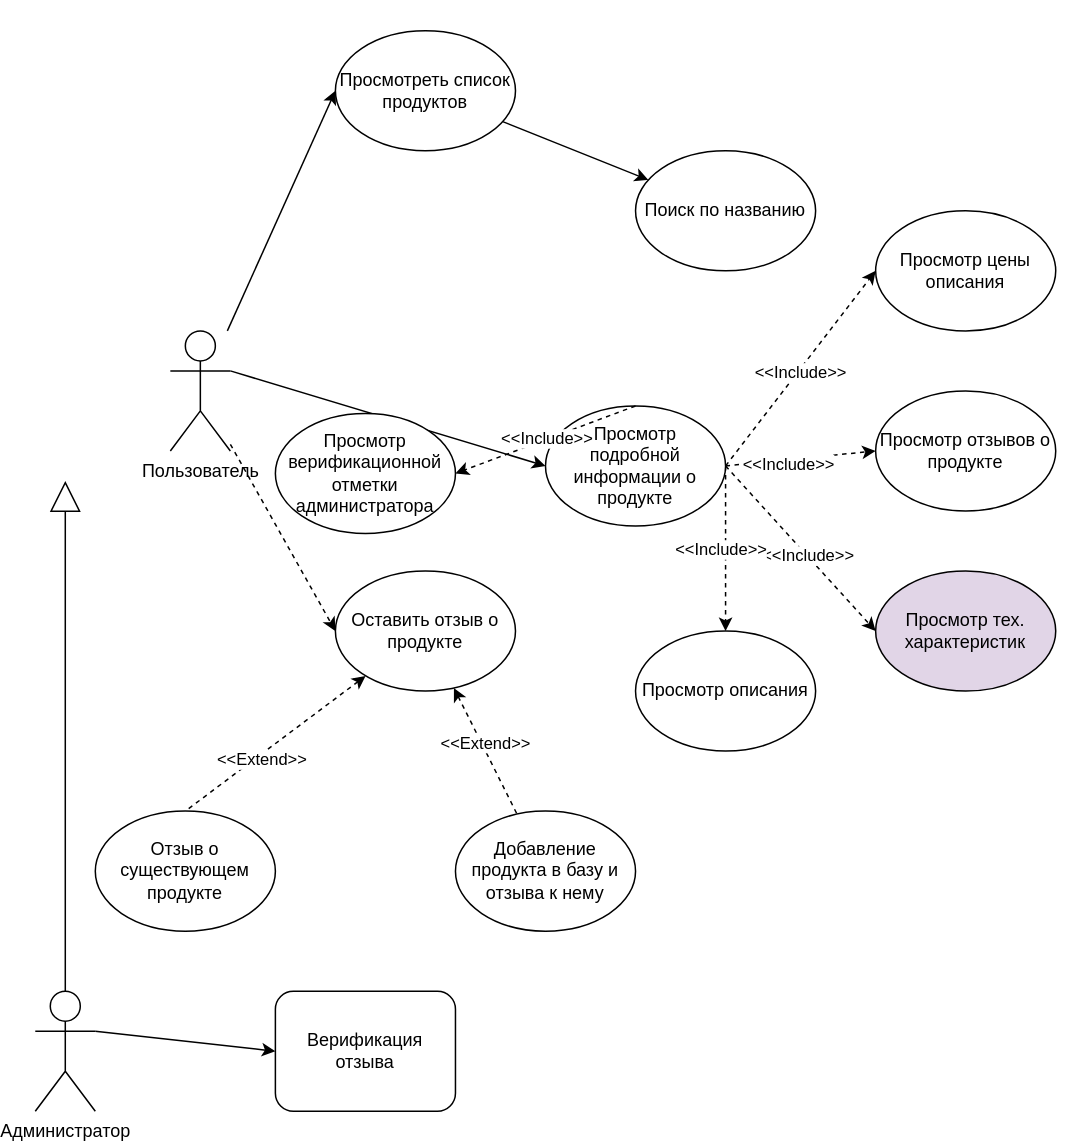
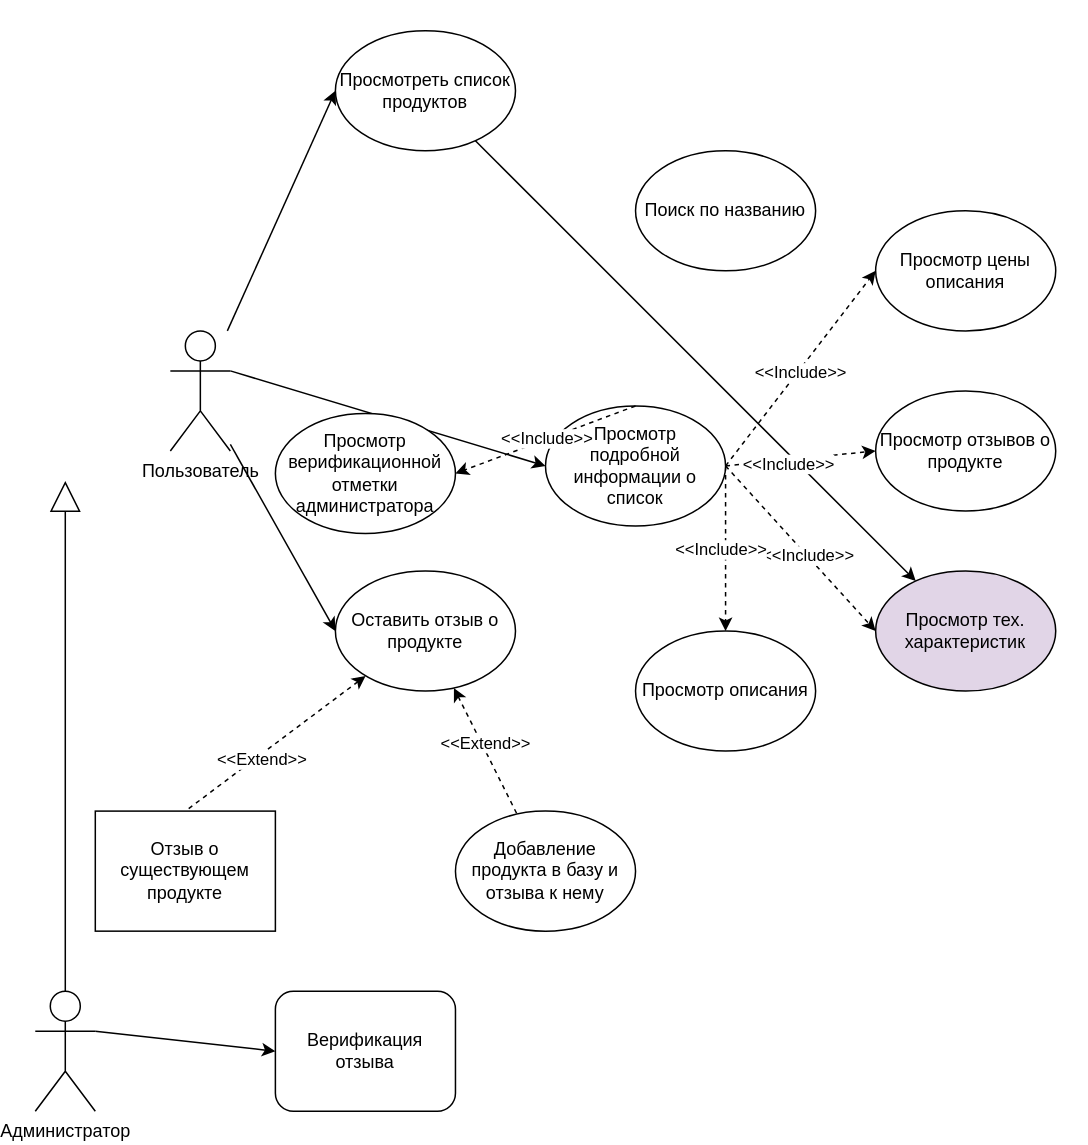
(570, 149) -> (632, 298)
(635, 466) -> (635, 466)
(281, 534) -> (281, 534)
(185, 871) -> (185, 871)
